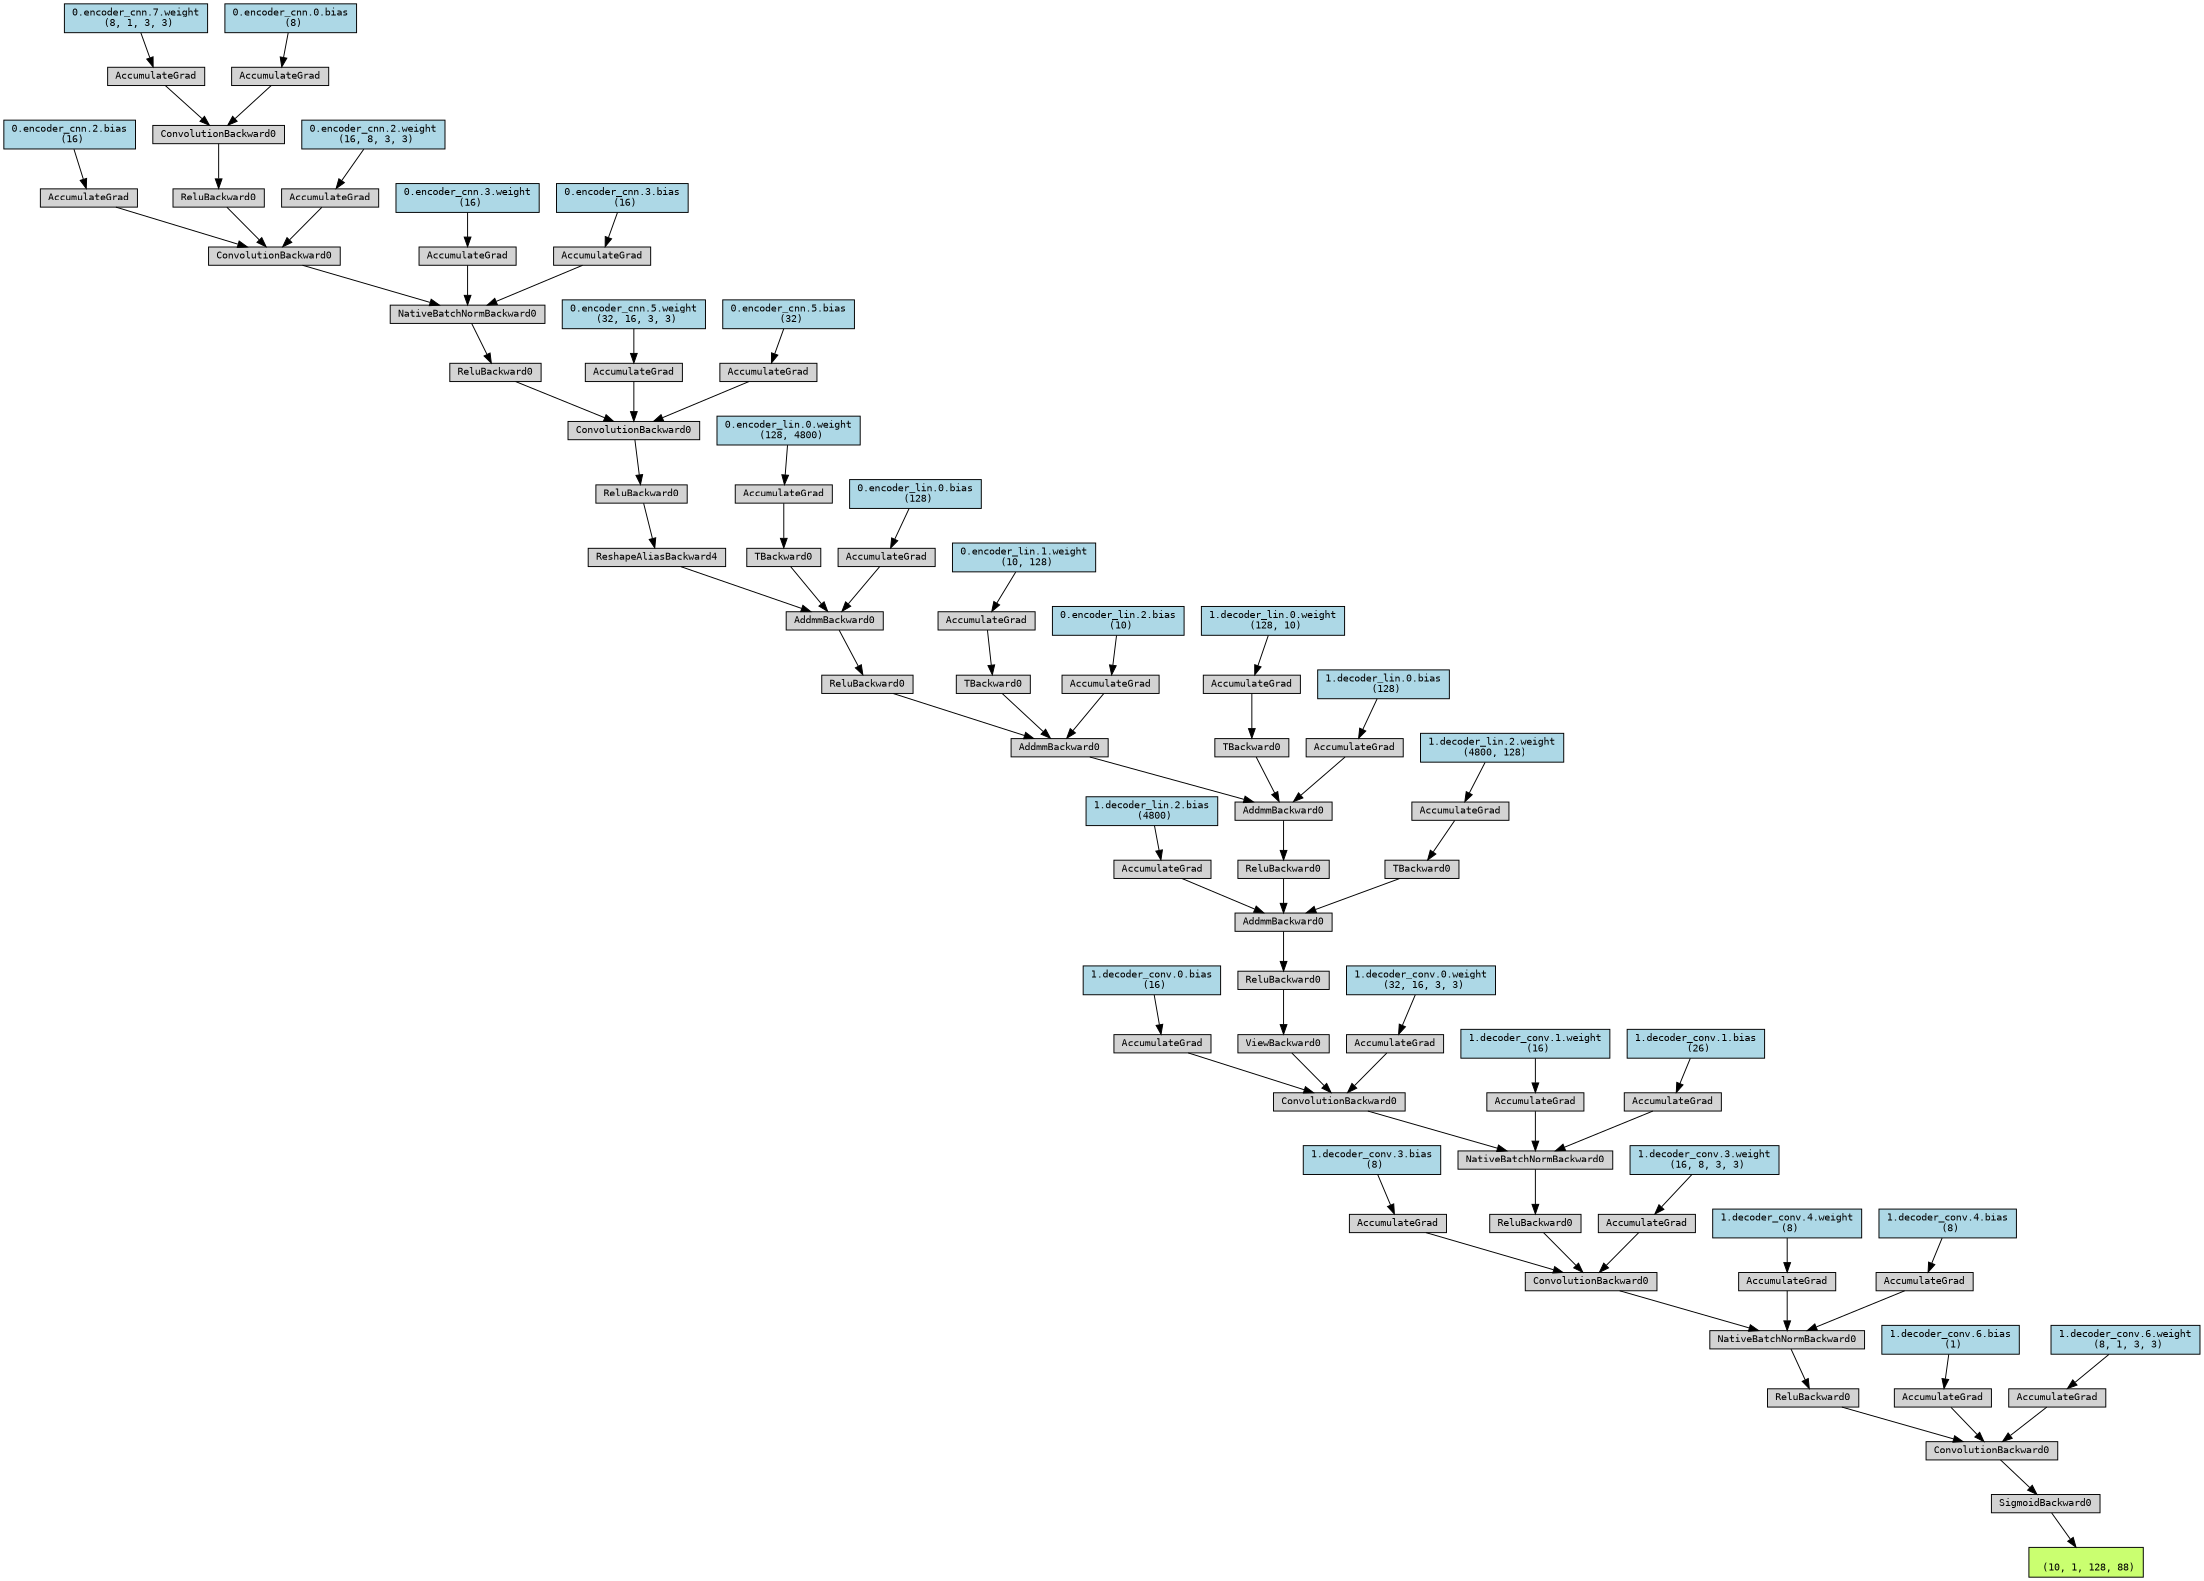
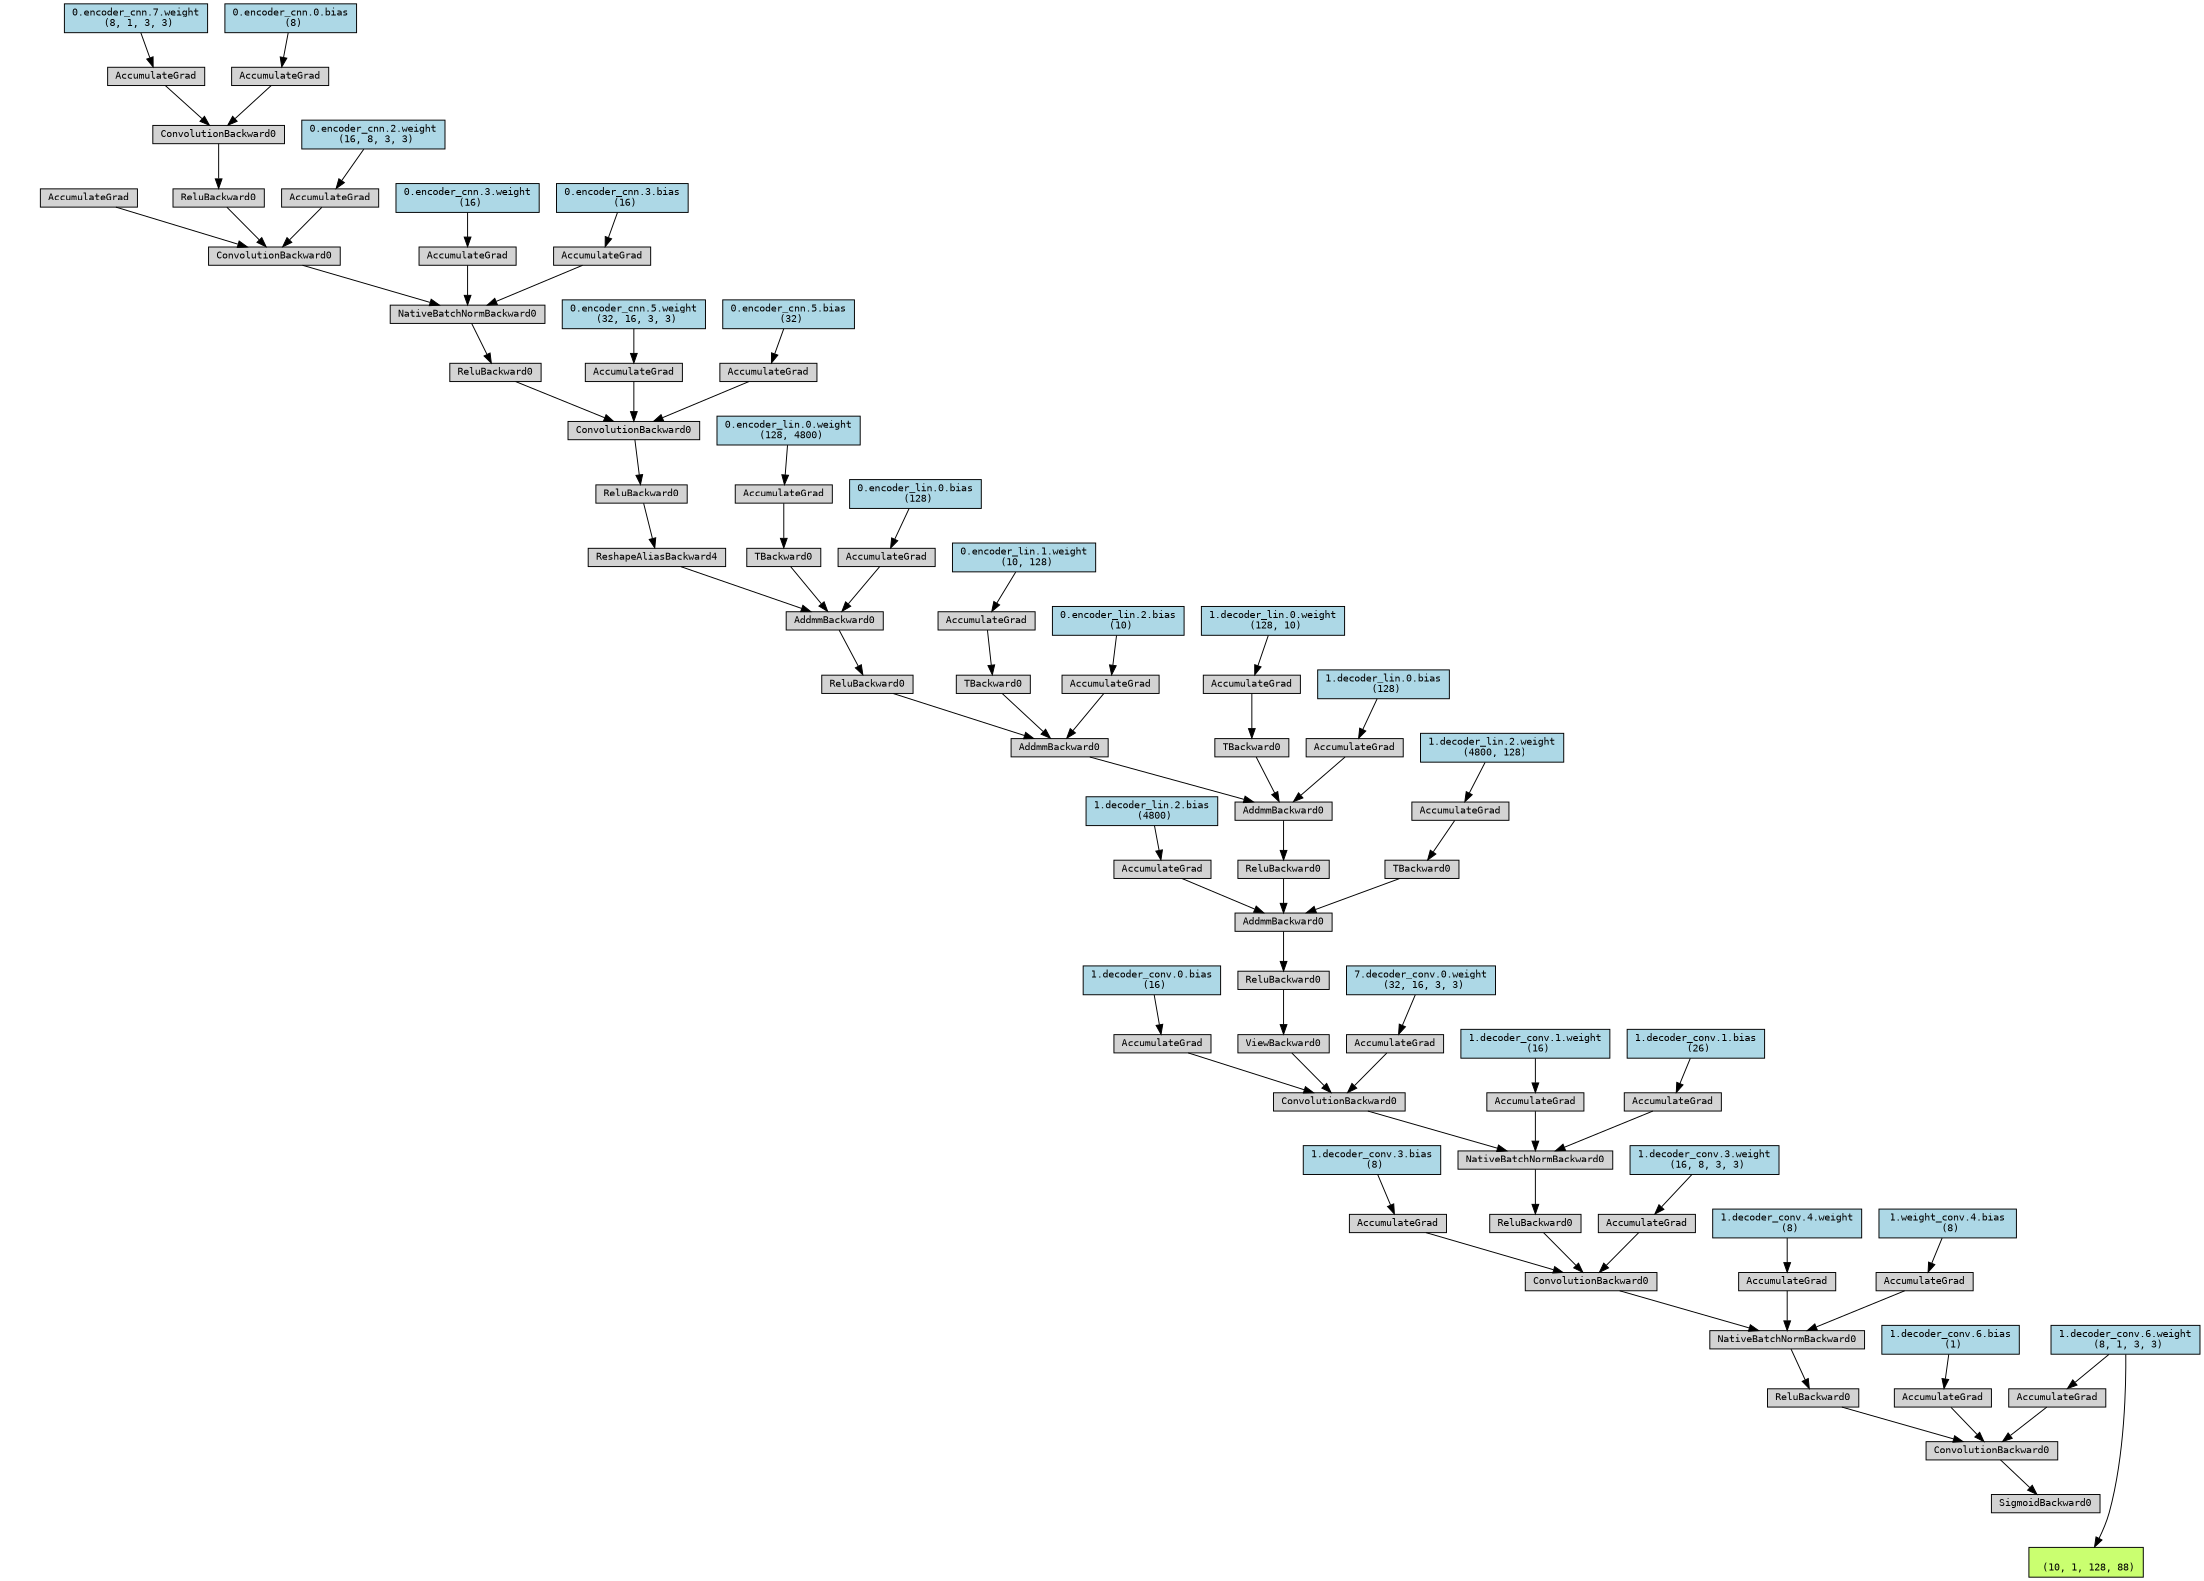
(70, 135) -> none
(1421, 980) -> (1421, 980)
(1948, 1223) -> (1948, 1223)
(2061, 1526) -> (2121, 1448)
